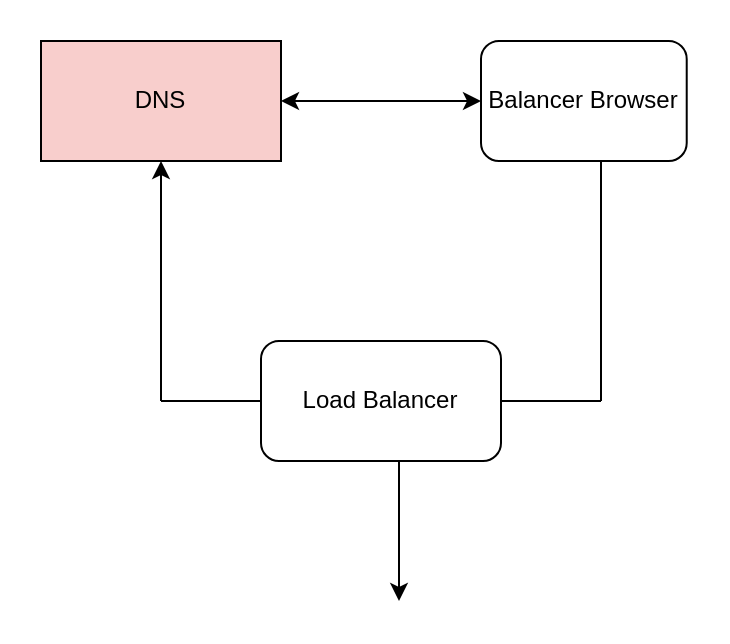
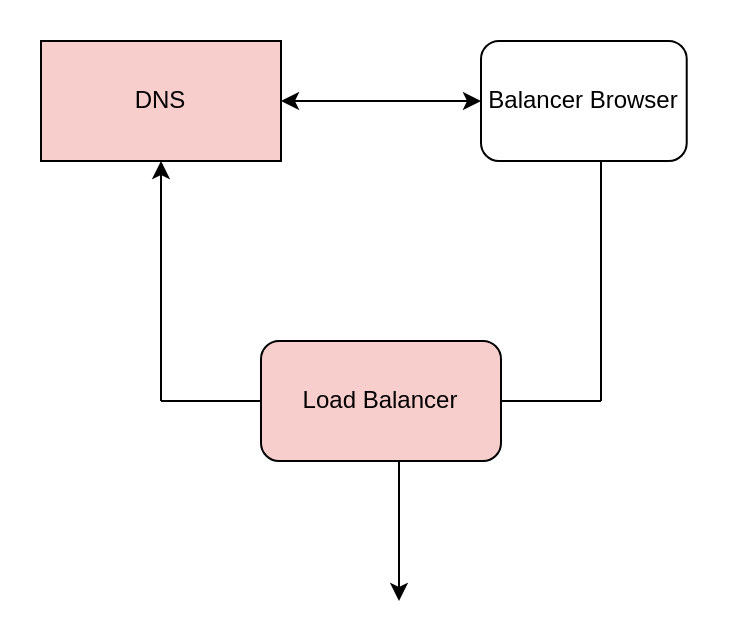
(381, 401) -> (381, 401)
